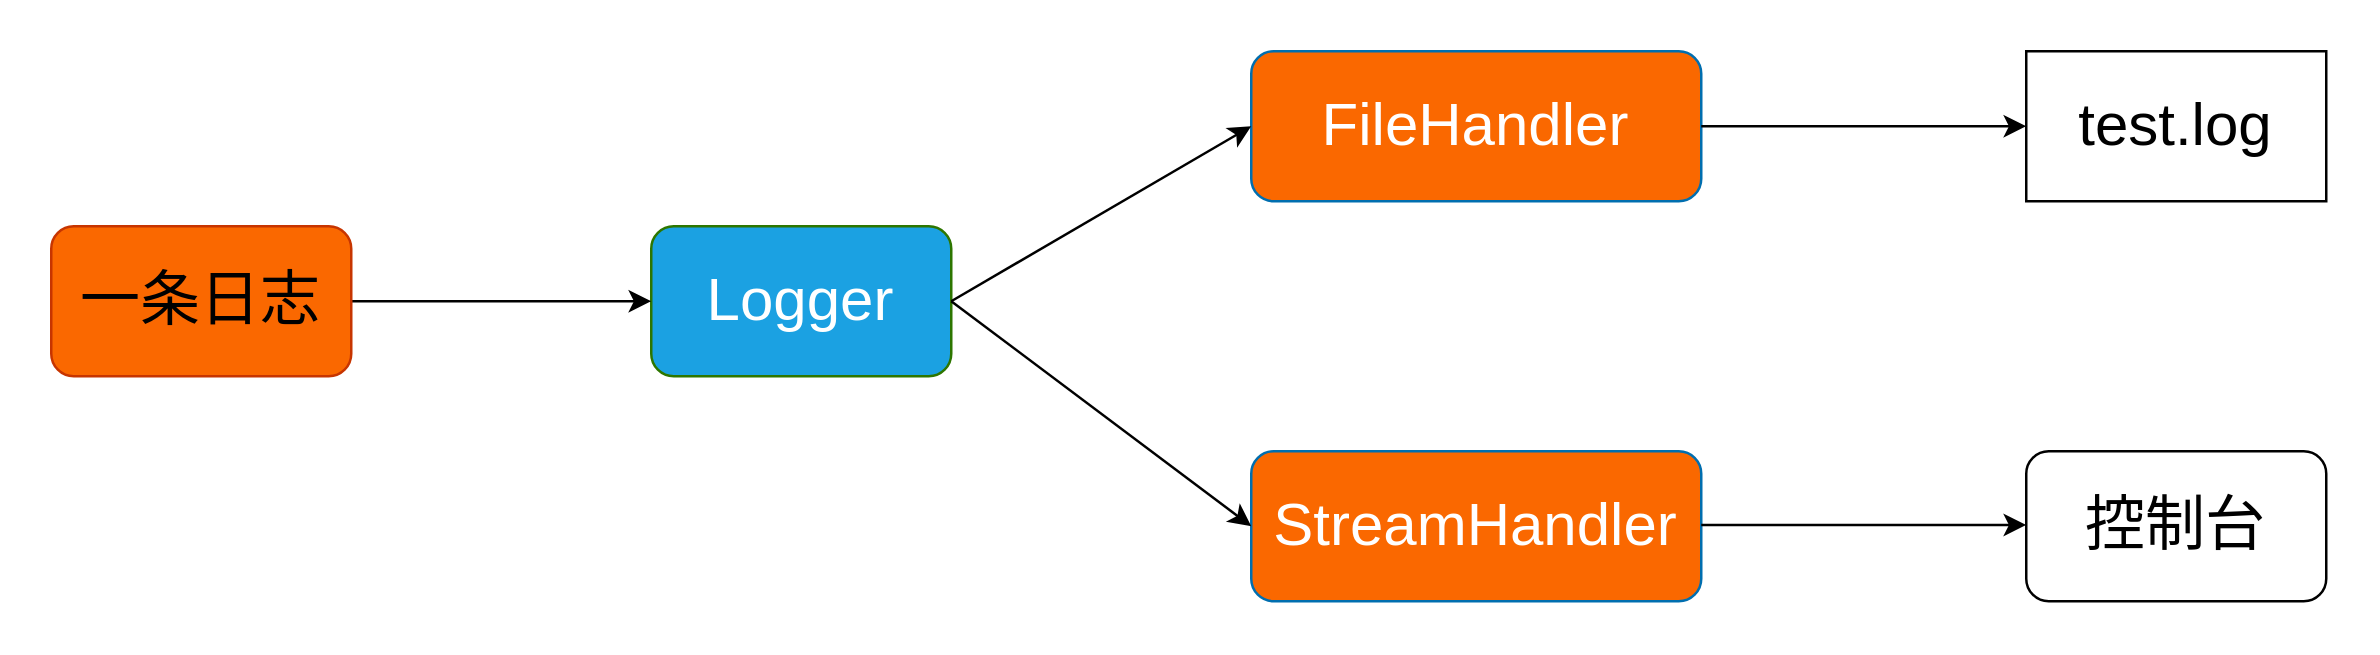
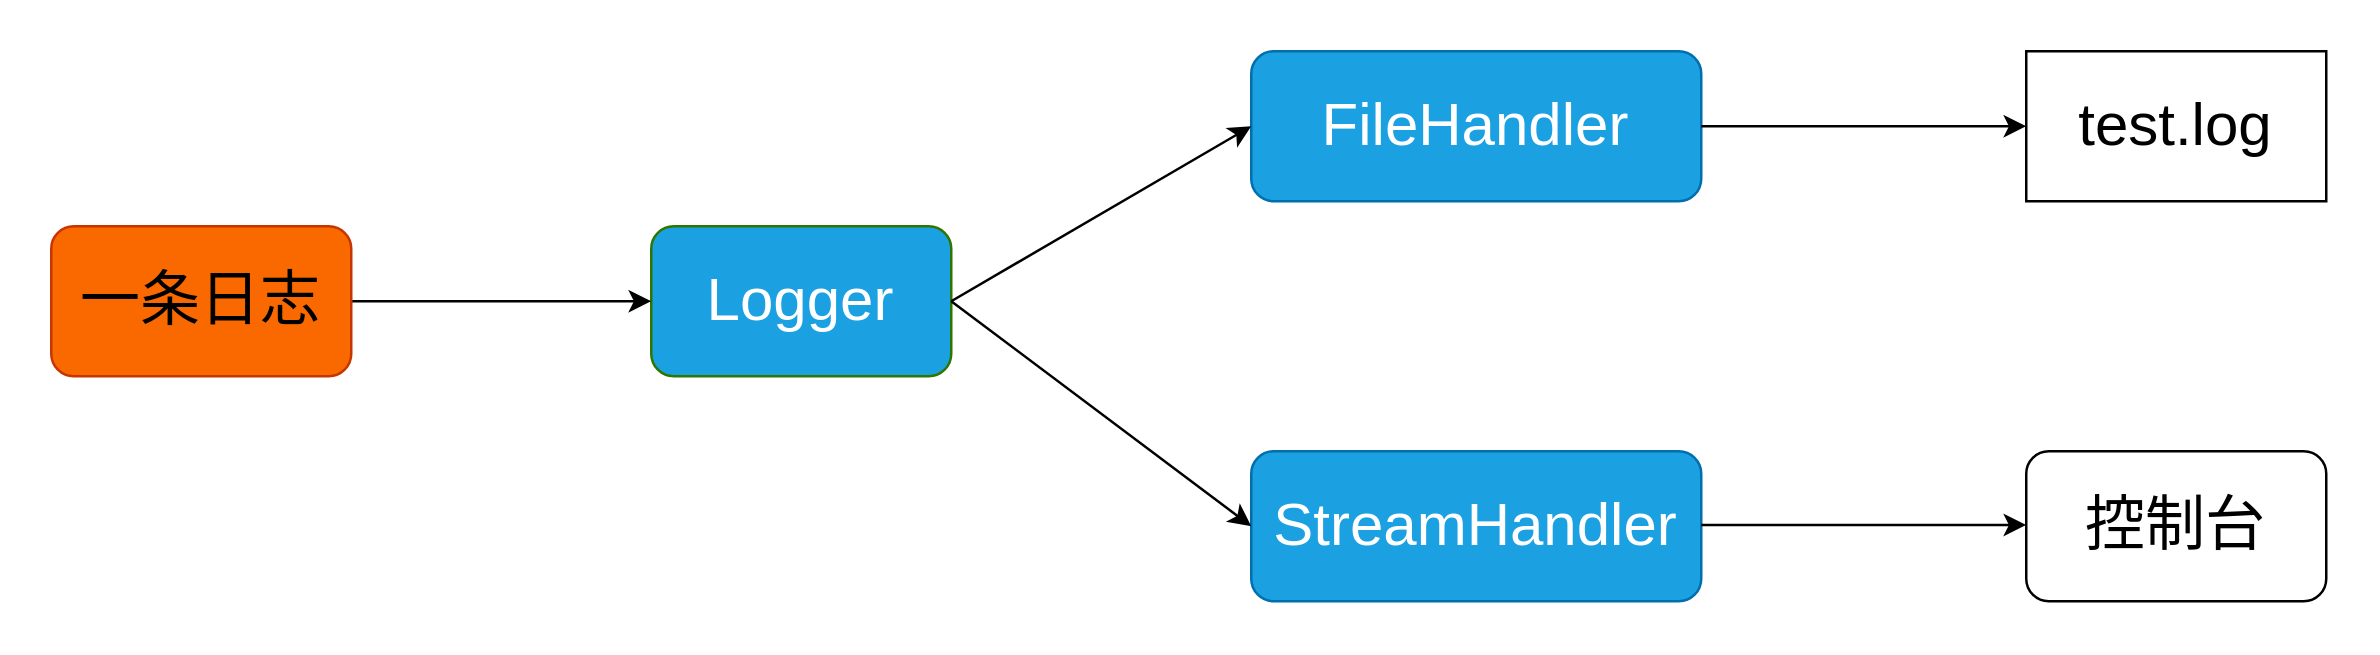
(1476, 126) -> (1476, 126)
(1476, 526) -> (1476, 526)
